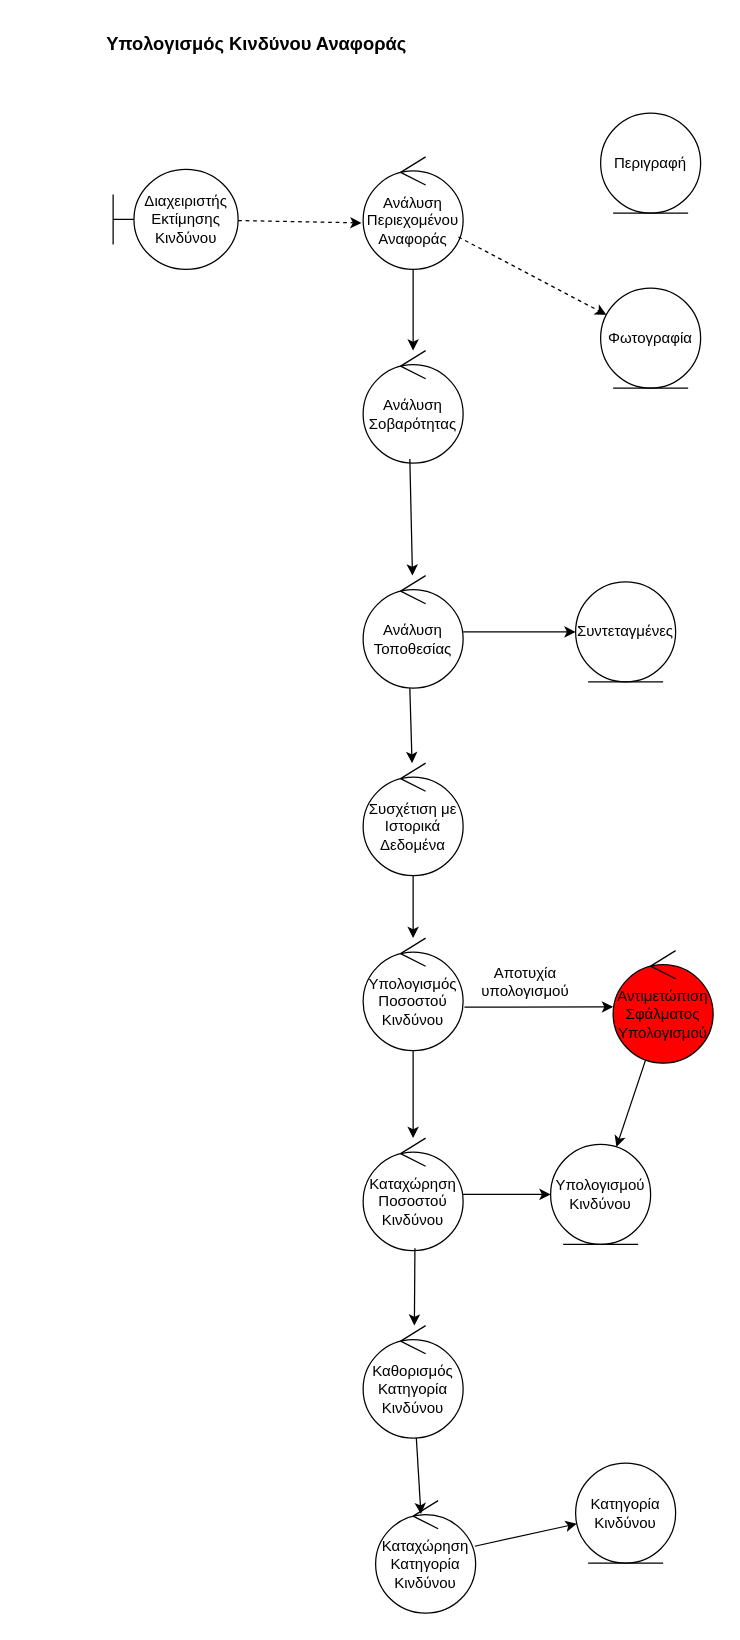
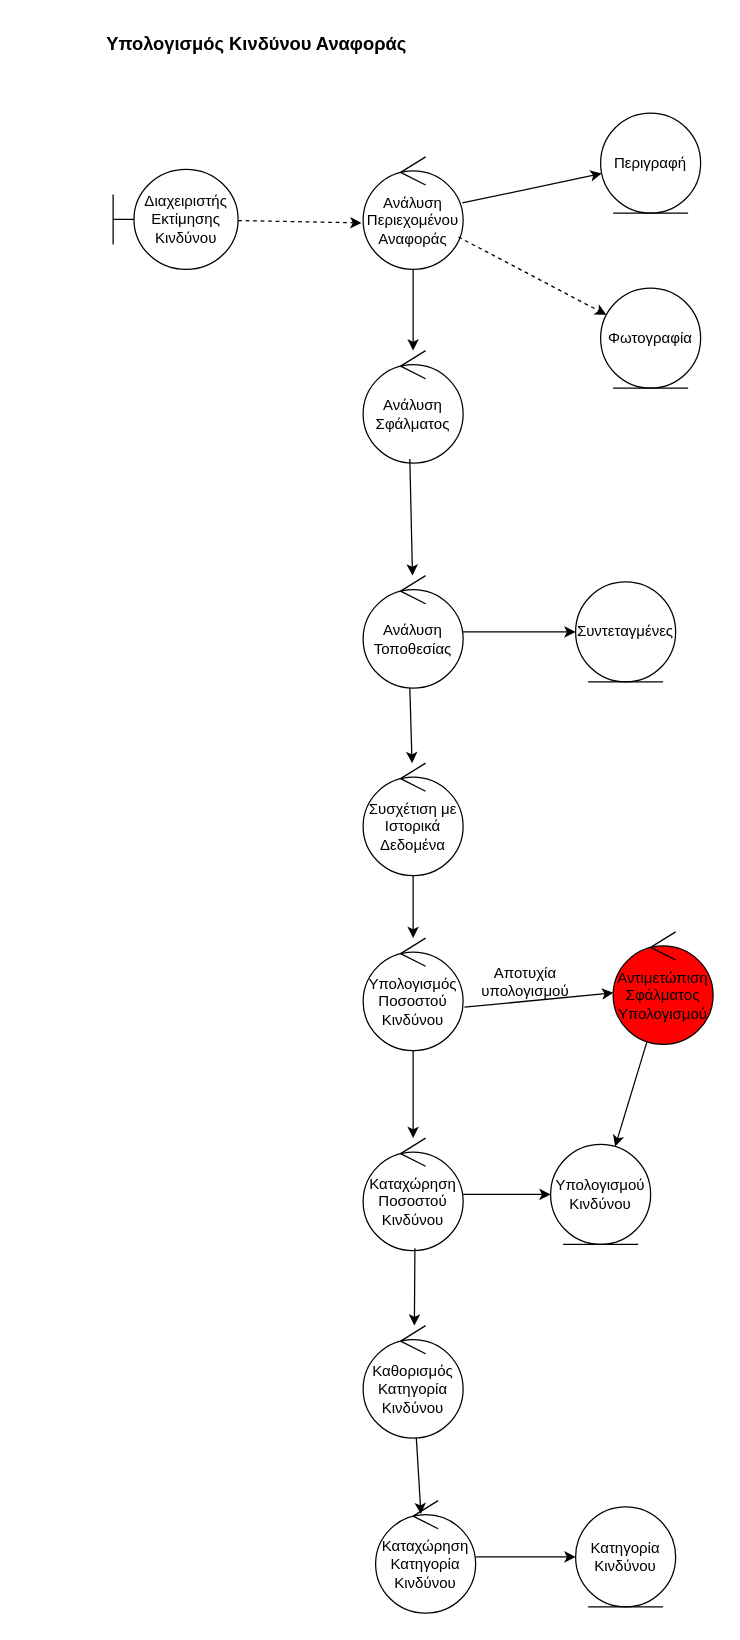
none -> (528, 189)
(413, 414) -> (413, 414)
(663, 1007) -> (663, 988)
(626, 1513) -> (626, 1557)
